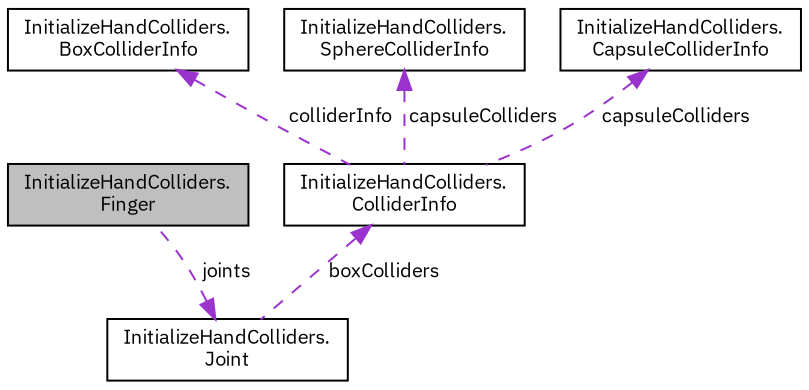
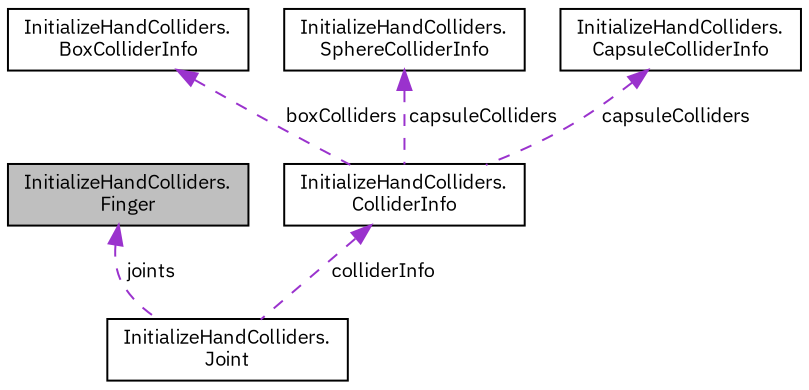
(339, 117) -> (339, 117)
(184, 261) -> (126, 289)
(382, 272) -> (382, 272)
